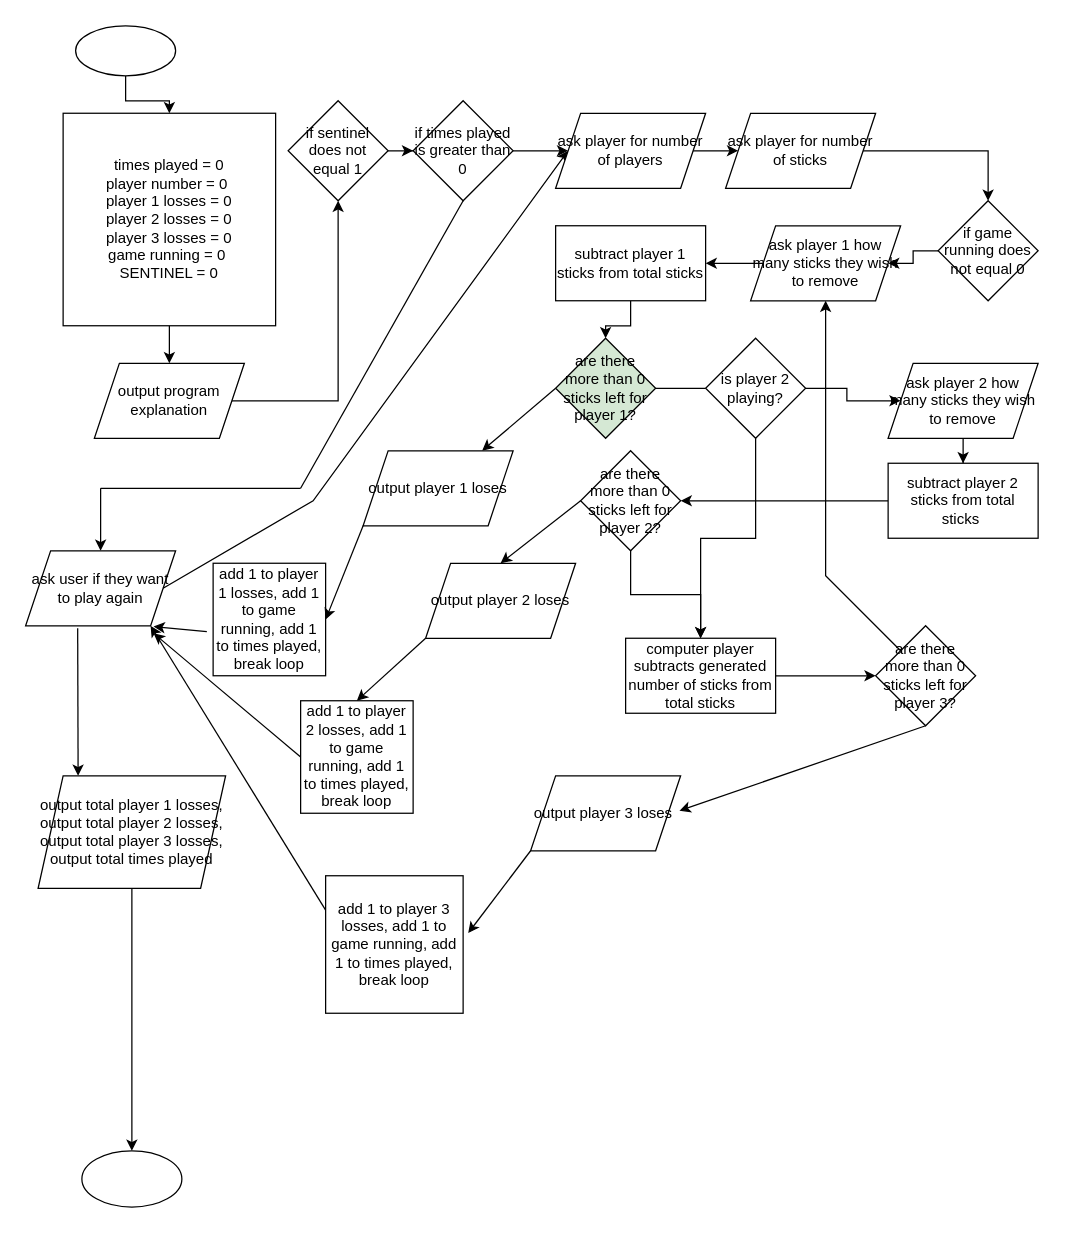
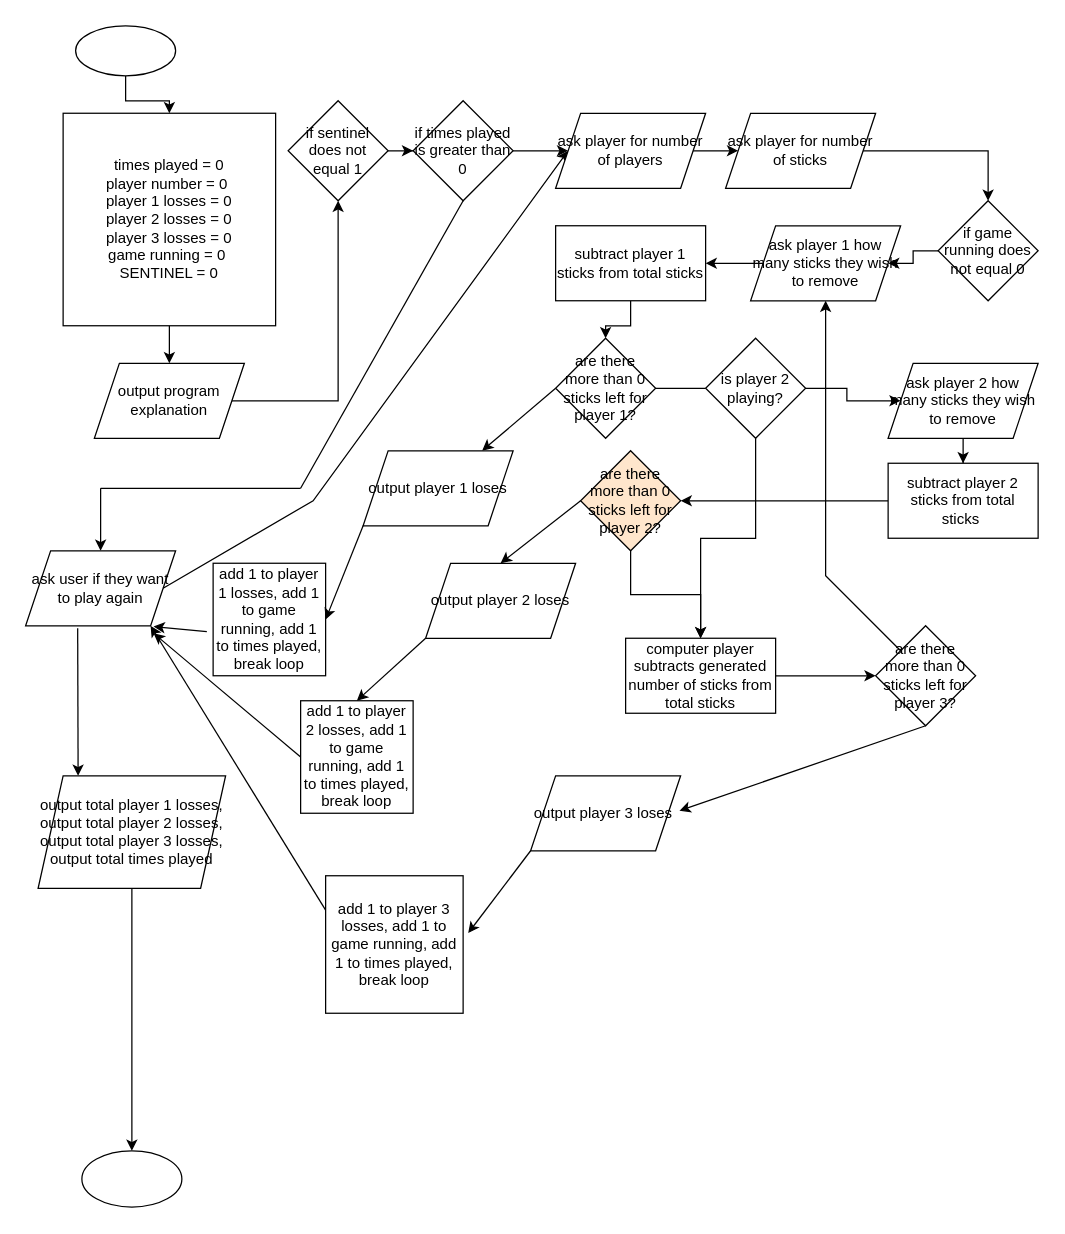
(606, 388) -> (606, 388)
(631, 501) -> (631, 501)
